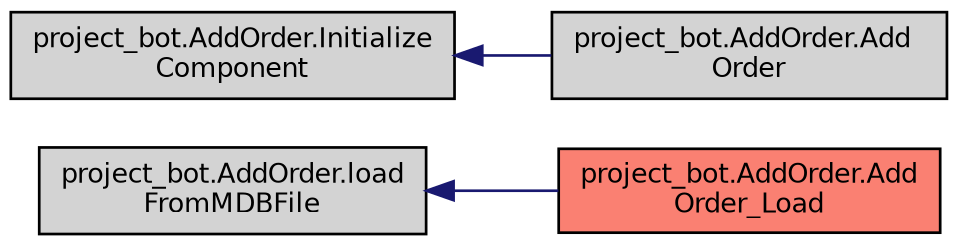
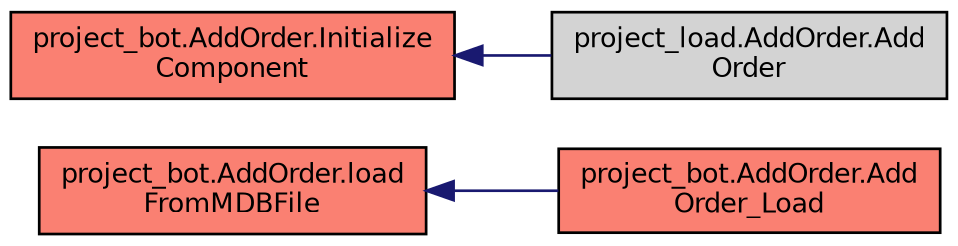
(233, 55) -> (233, 55)
(749, 55) -> (749, 55)
(233, 191) -> (233, 191)
